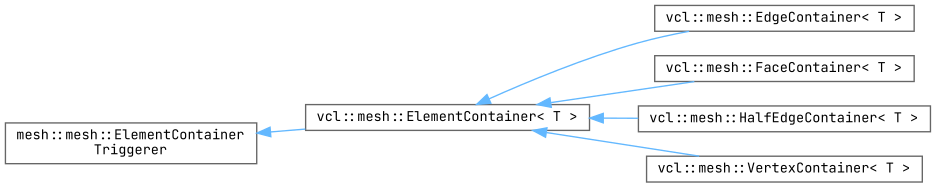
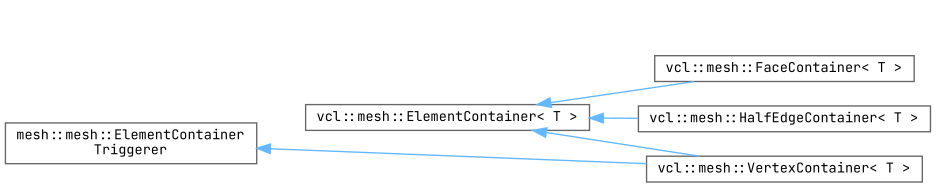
(784, 18) -> none
(288, 131) -> (458, 156)
